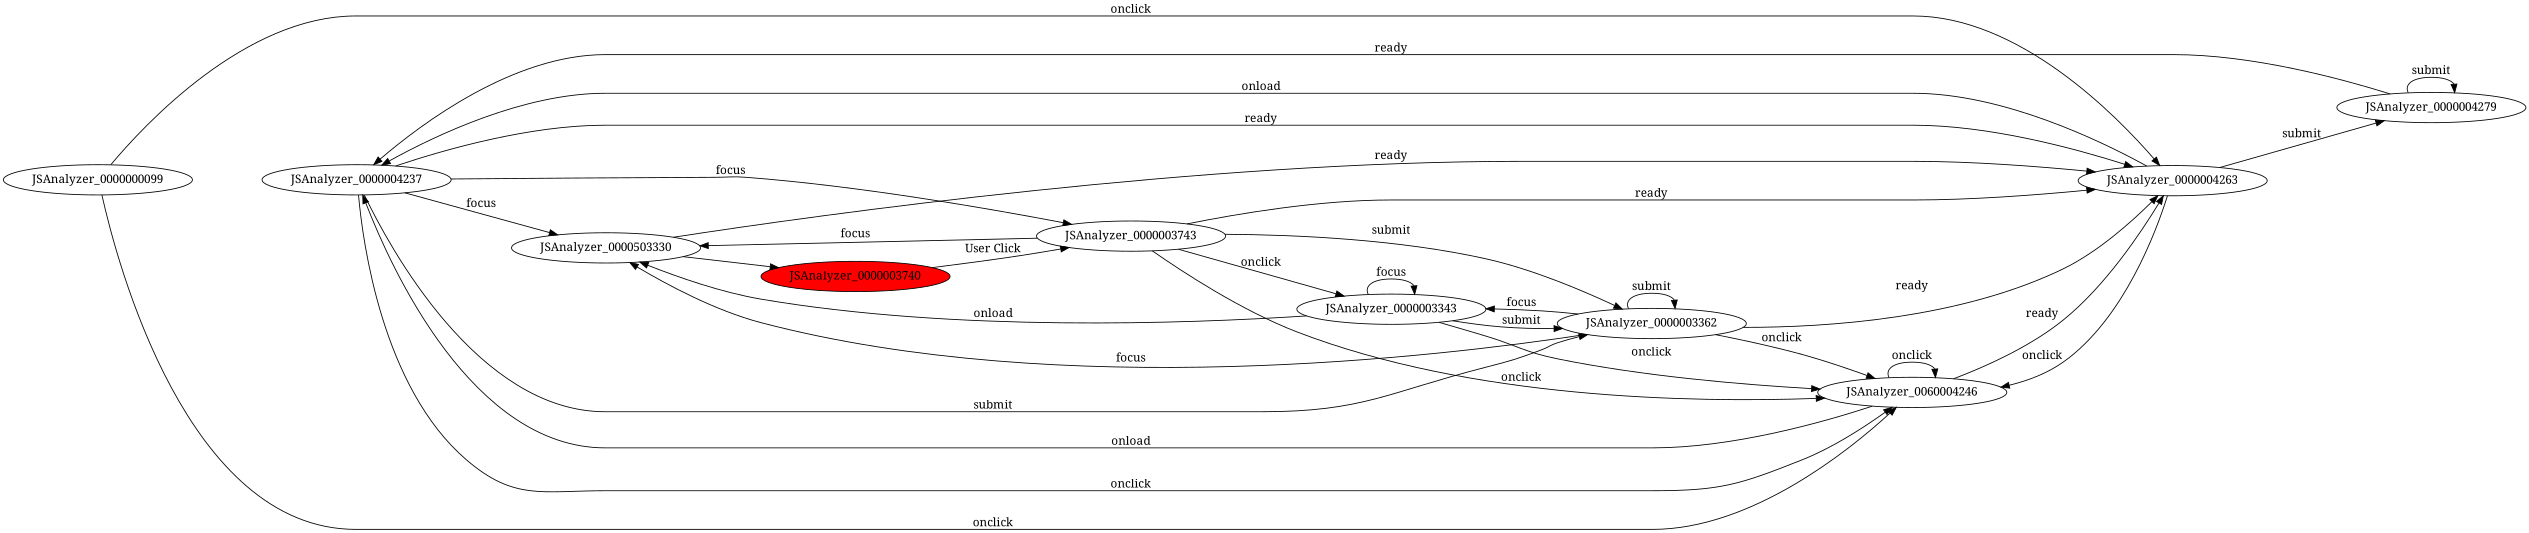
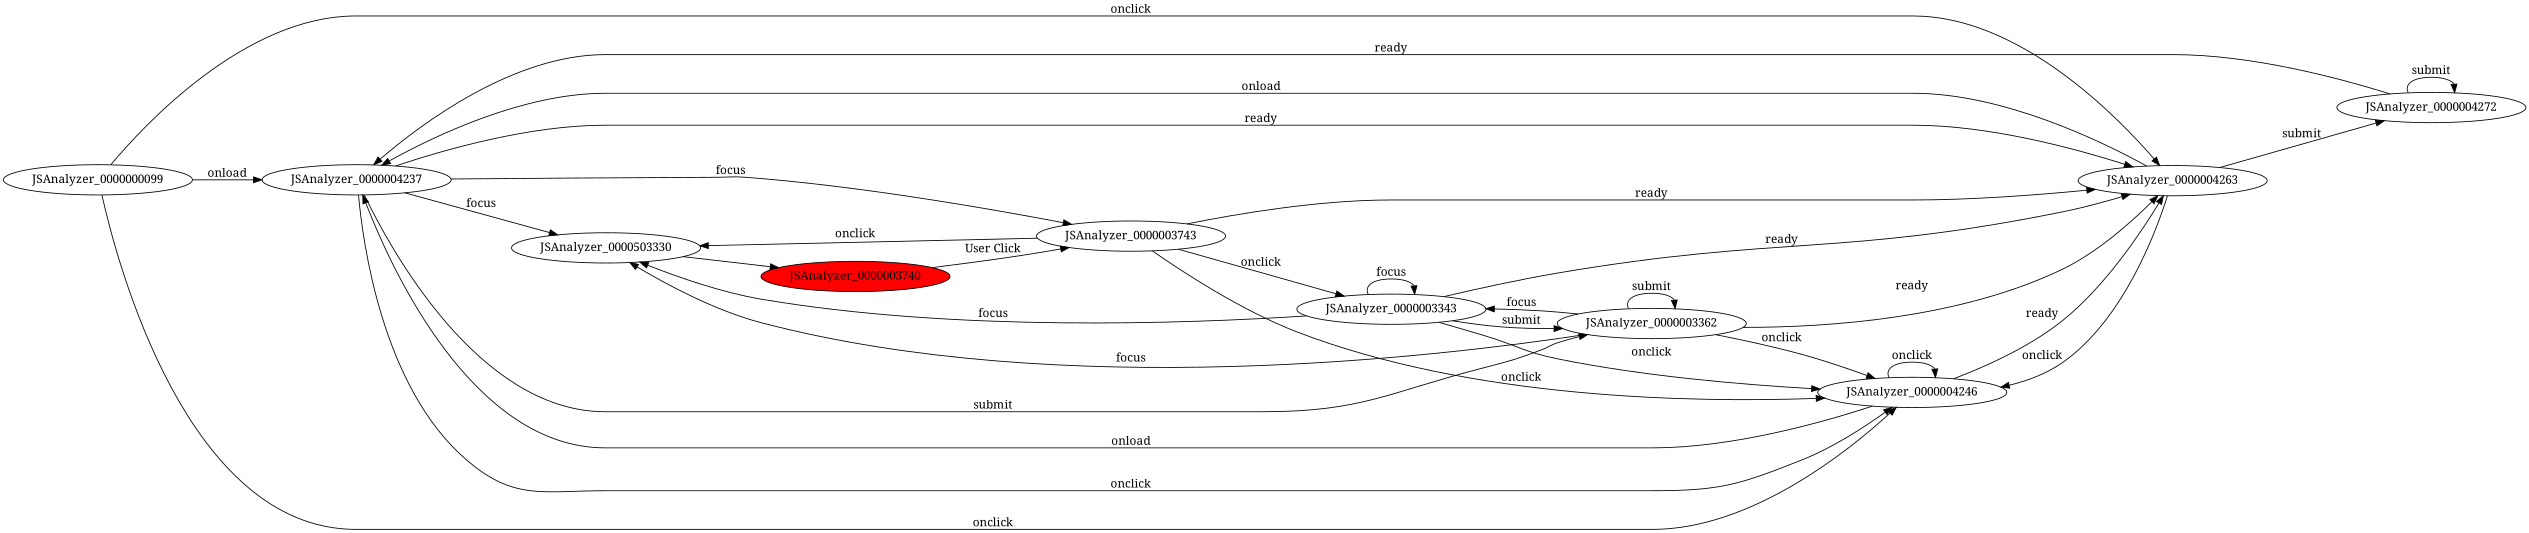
(2431, 108) -> (2431, 108)
(1378, 165) -> (1783, 247)
none -> (223, 180)
(856, 234) -> (856, 234)
(1424, 248) -> none
(993, 314) -> (993, 314)
(1912, 392) -> (1912, 392)
